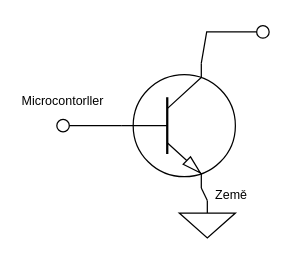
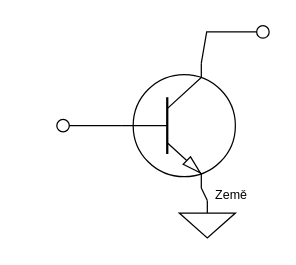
(63, 101) -> none
